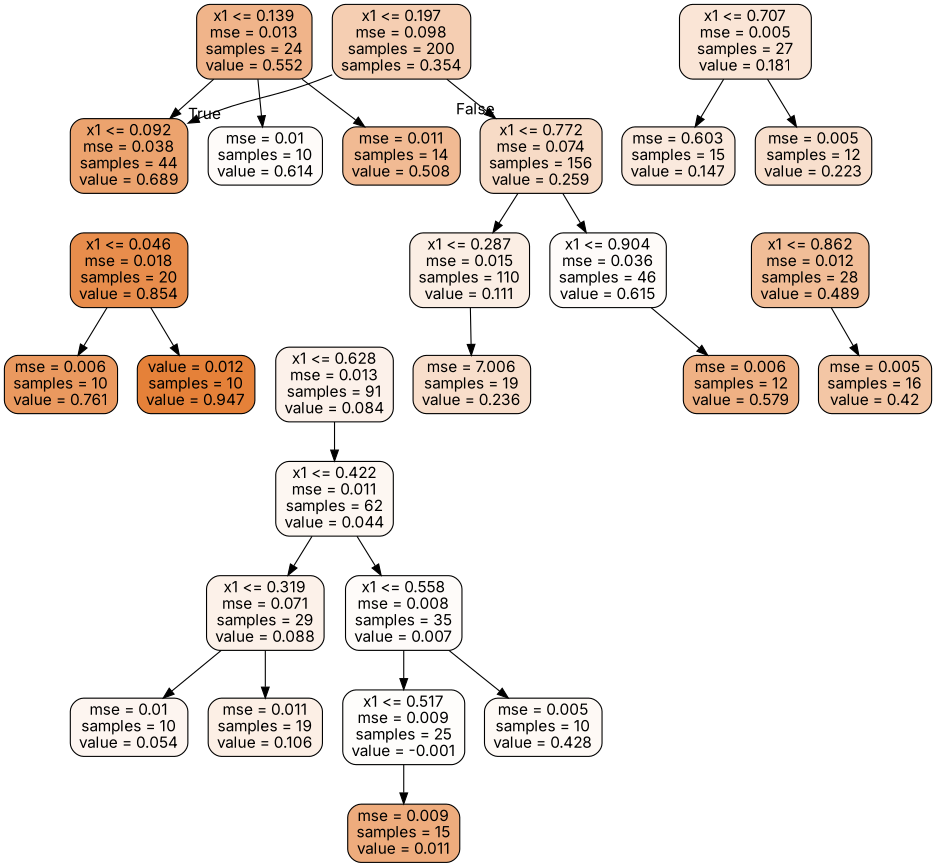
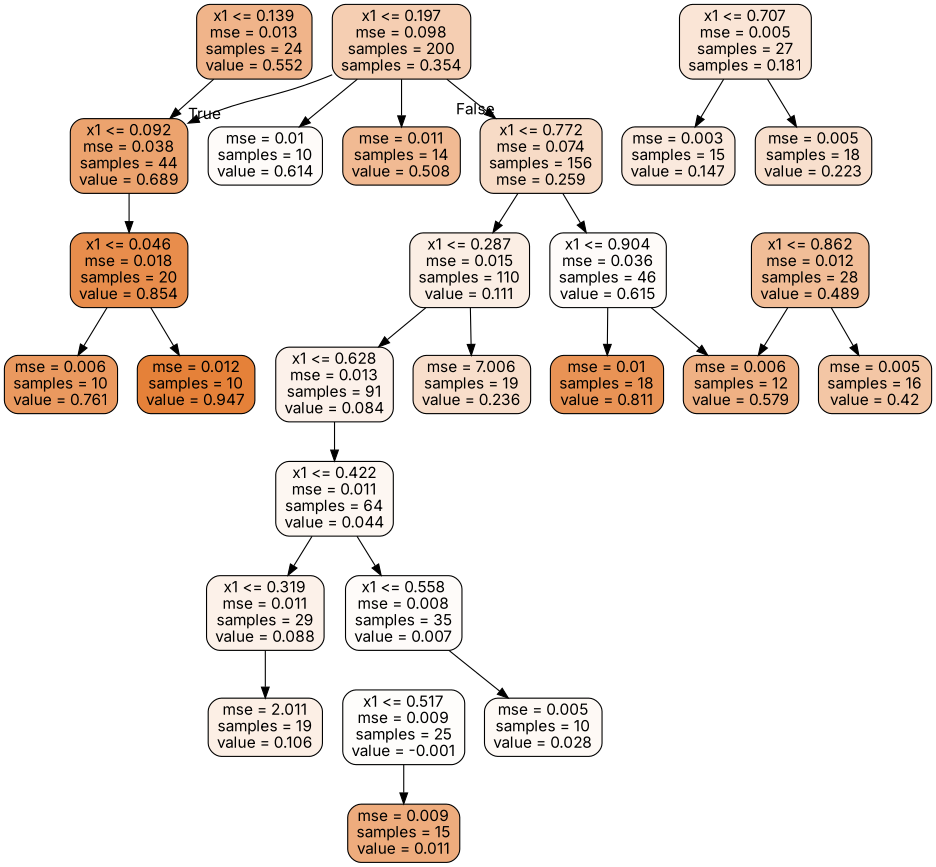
(745, 42) -> (745, 42)
(259, 91) -> (333, 100)
(329, 100) -> (402, 97)
(541, 156) -> (541, 156)
(678, 156) -> (678, 156)
(814, 156) -> (814, 156)
none -> (129, 207)
none -> (407, 324)
none -> (776, 327)
(196, 385) -> (196, 385)
none -> (607, 385)
(335, 499) -> (335, 499)
(265, 613) -> (265, 613)
(404, 664) -> none
(129, 727) -> none
(265, 727) -> (265, 727)
(543, 727) -> (543, 727)
